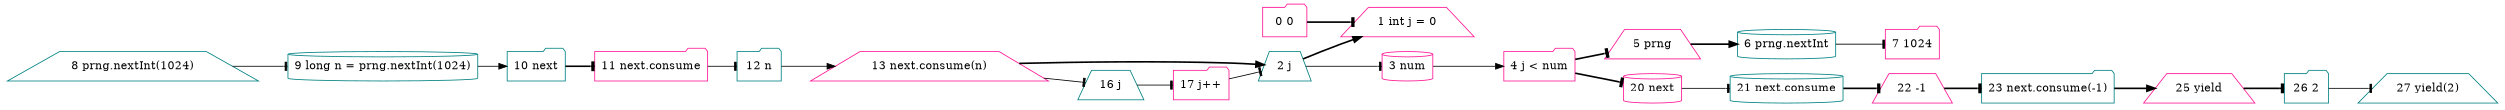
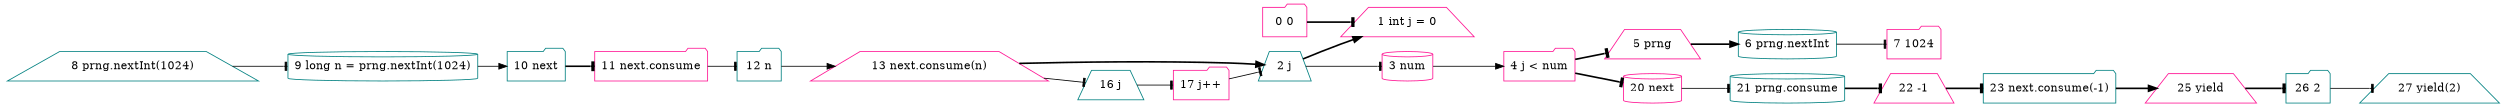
(1787, 88) -> (1787, 88)
